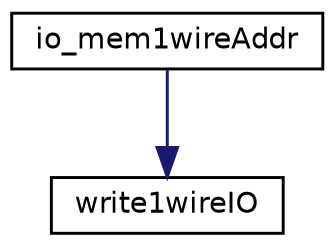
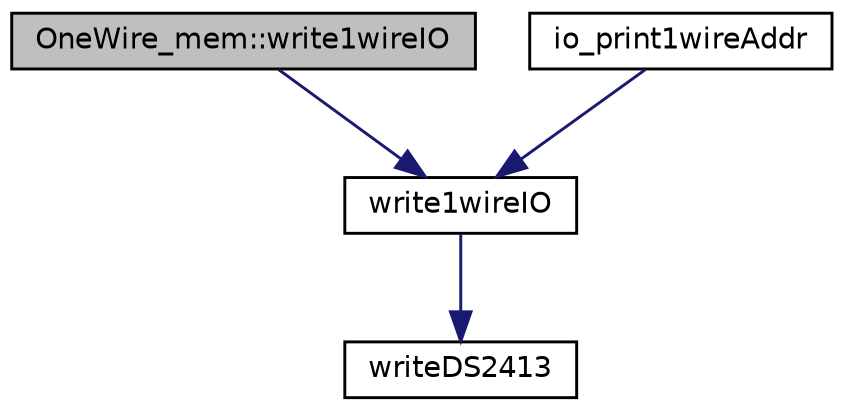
(167, 41) -> (681, 41)
none -> (244, 41)
none -> (461, 370)
